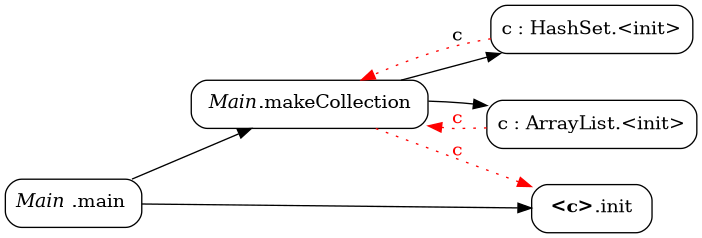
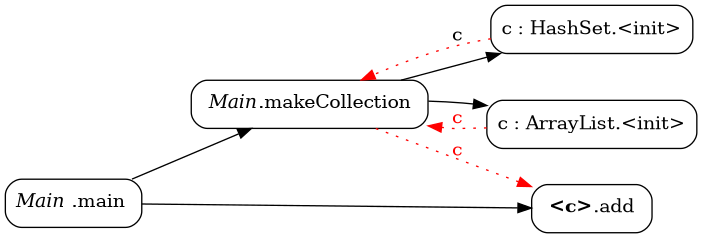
(617, 207) -> (617, 207)
